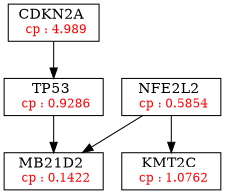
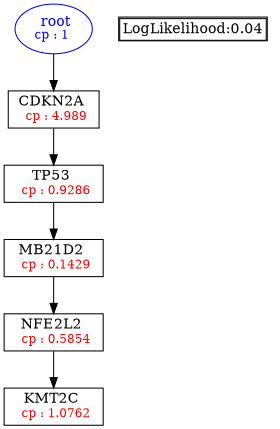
none -> (54, 29)
none -> (193, 29)
(117, 131) -> (54, 290)
(56, 178) -> (56, 265)
